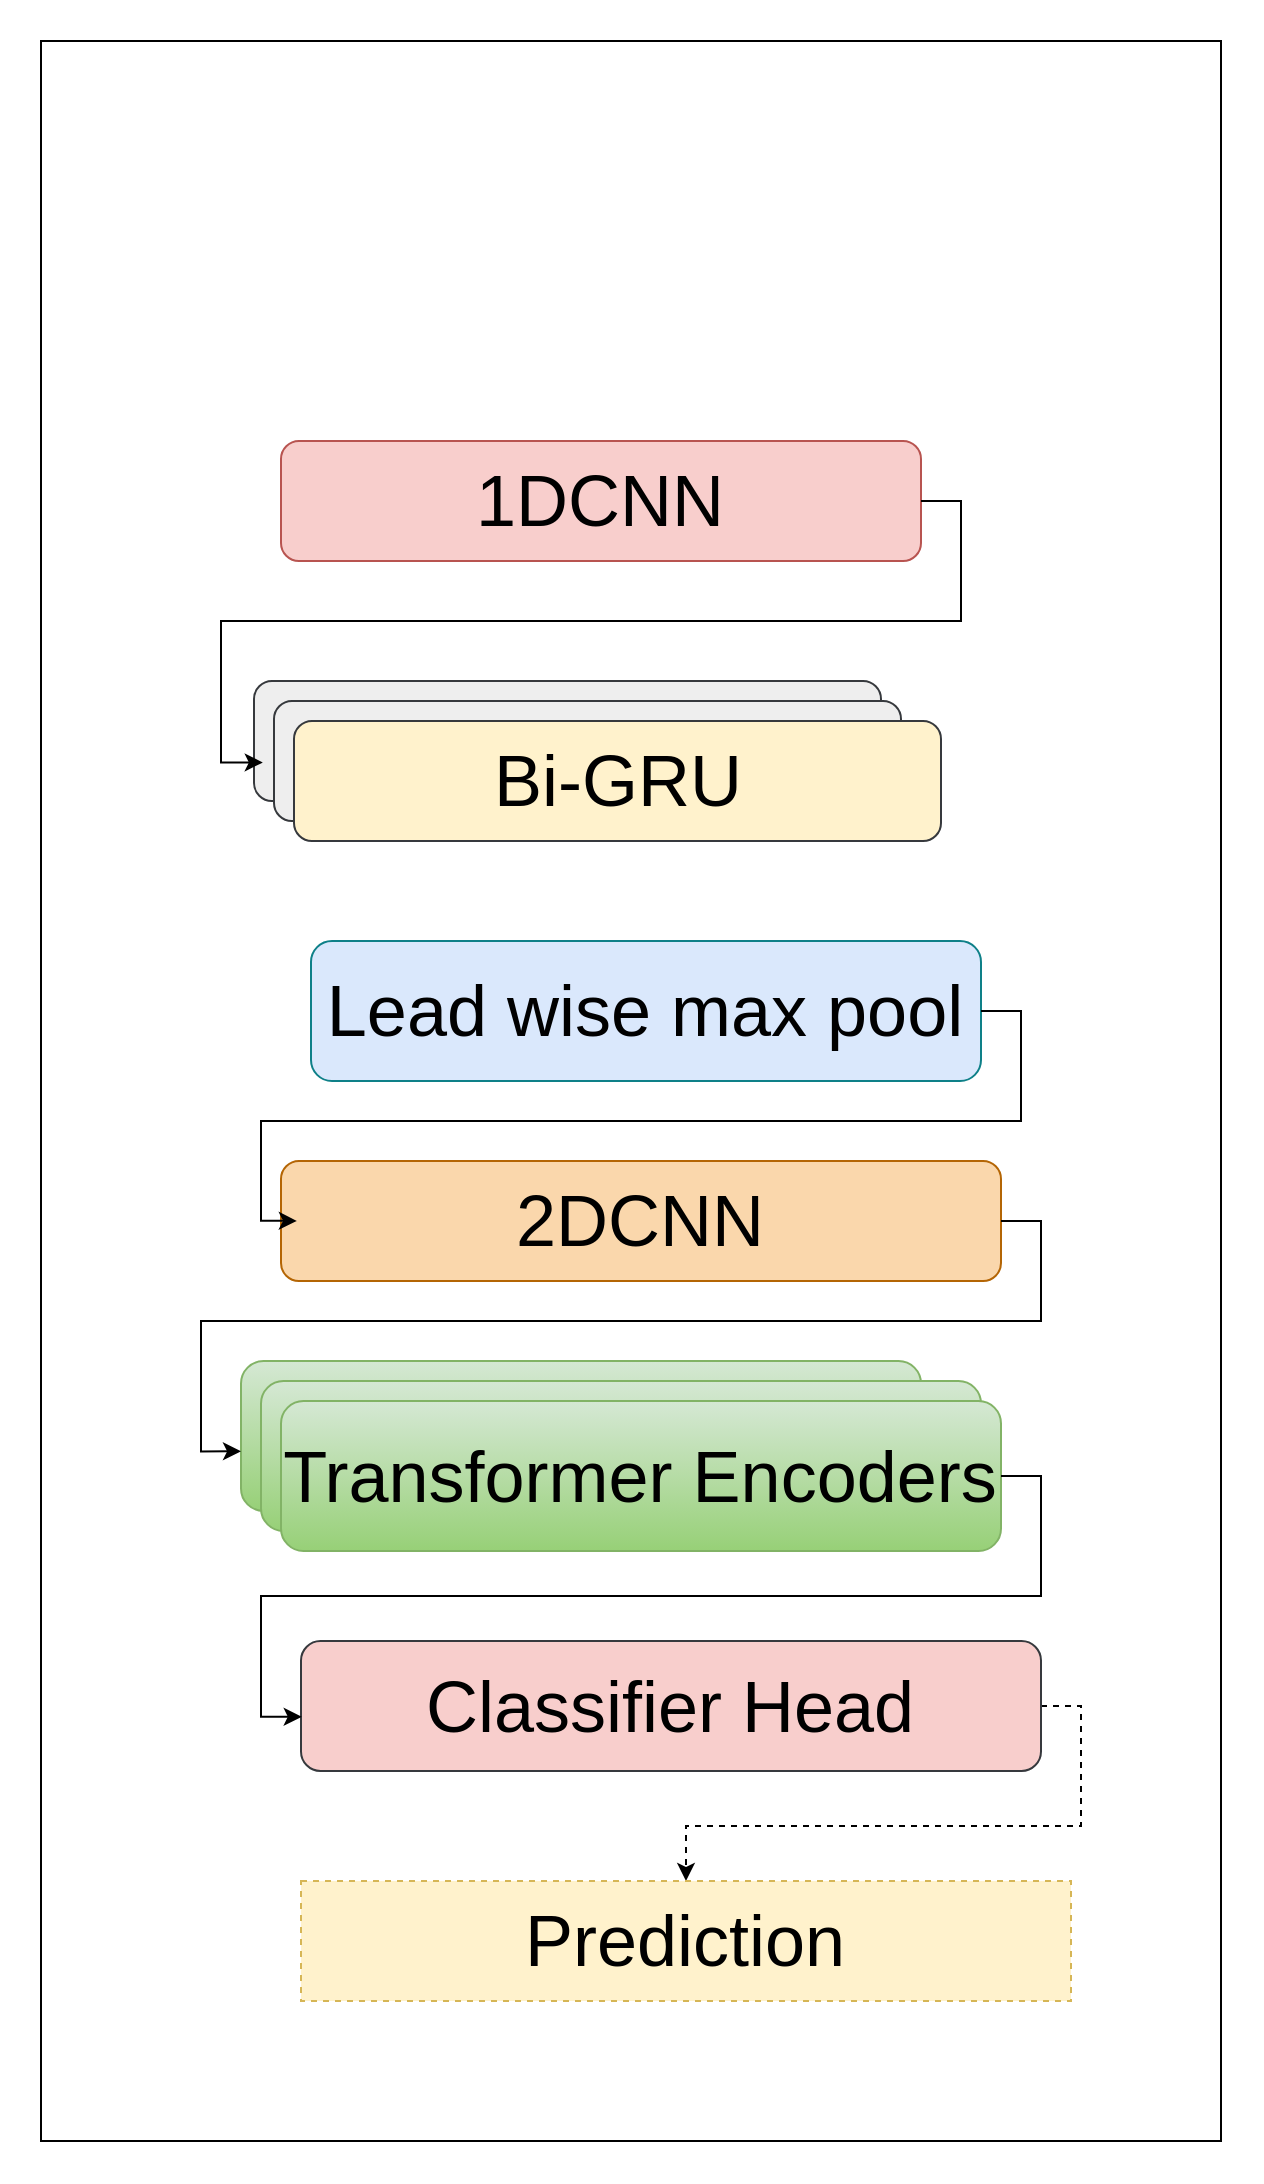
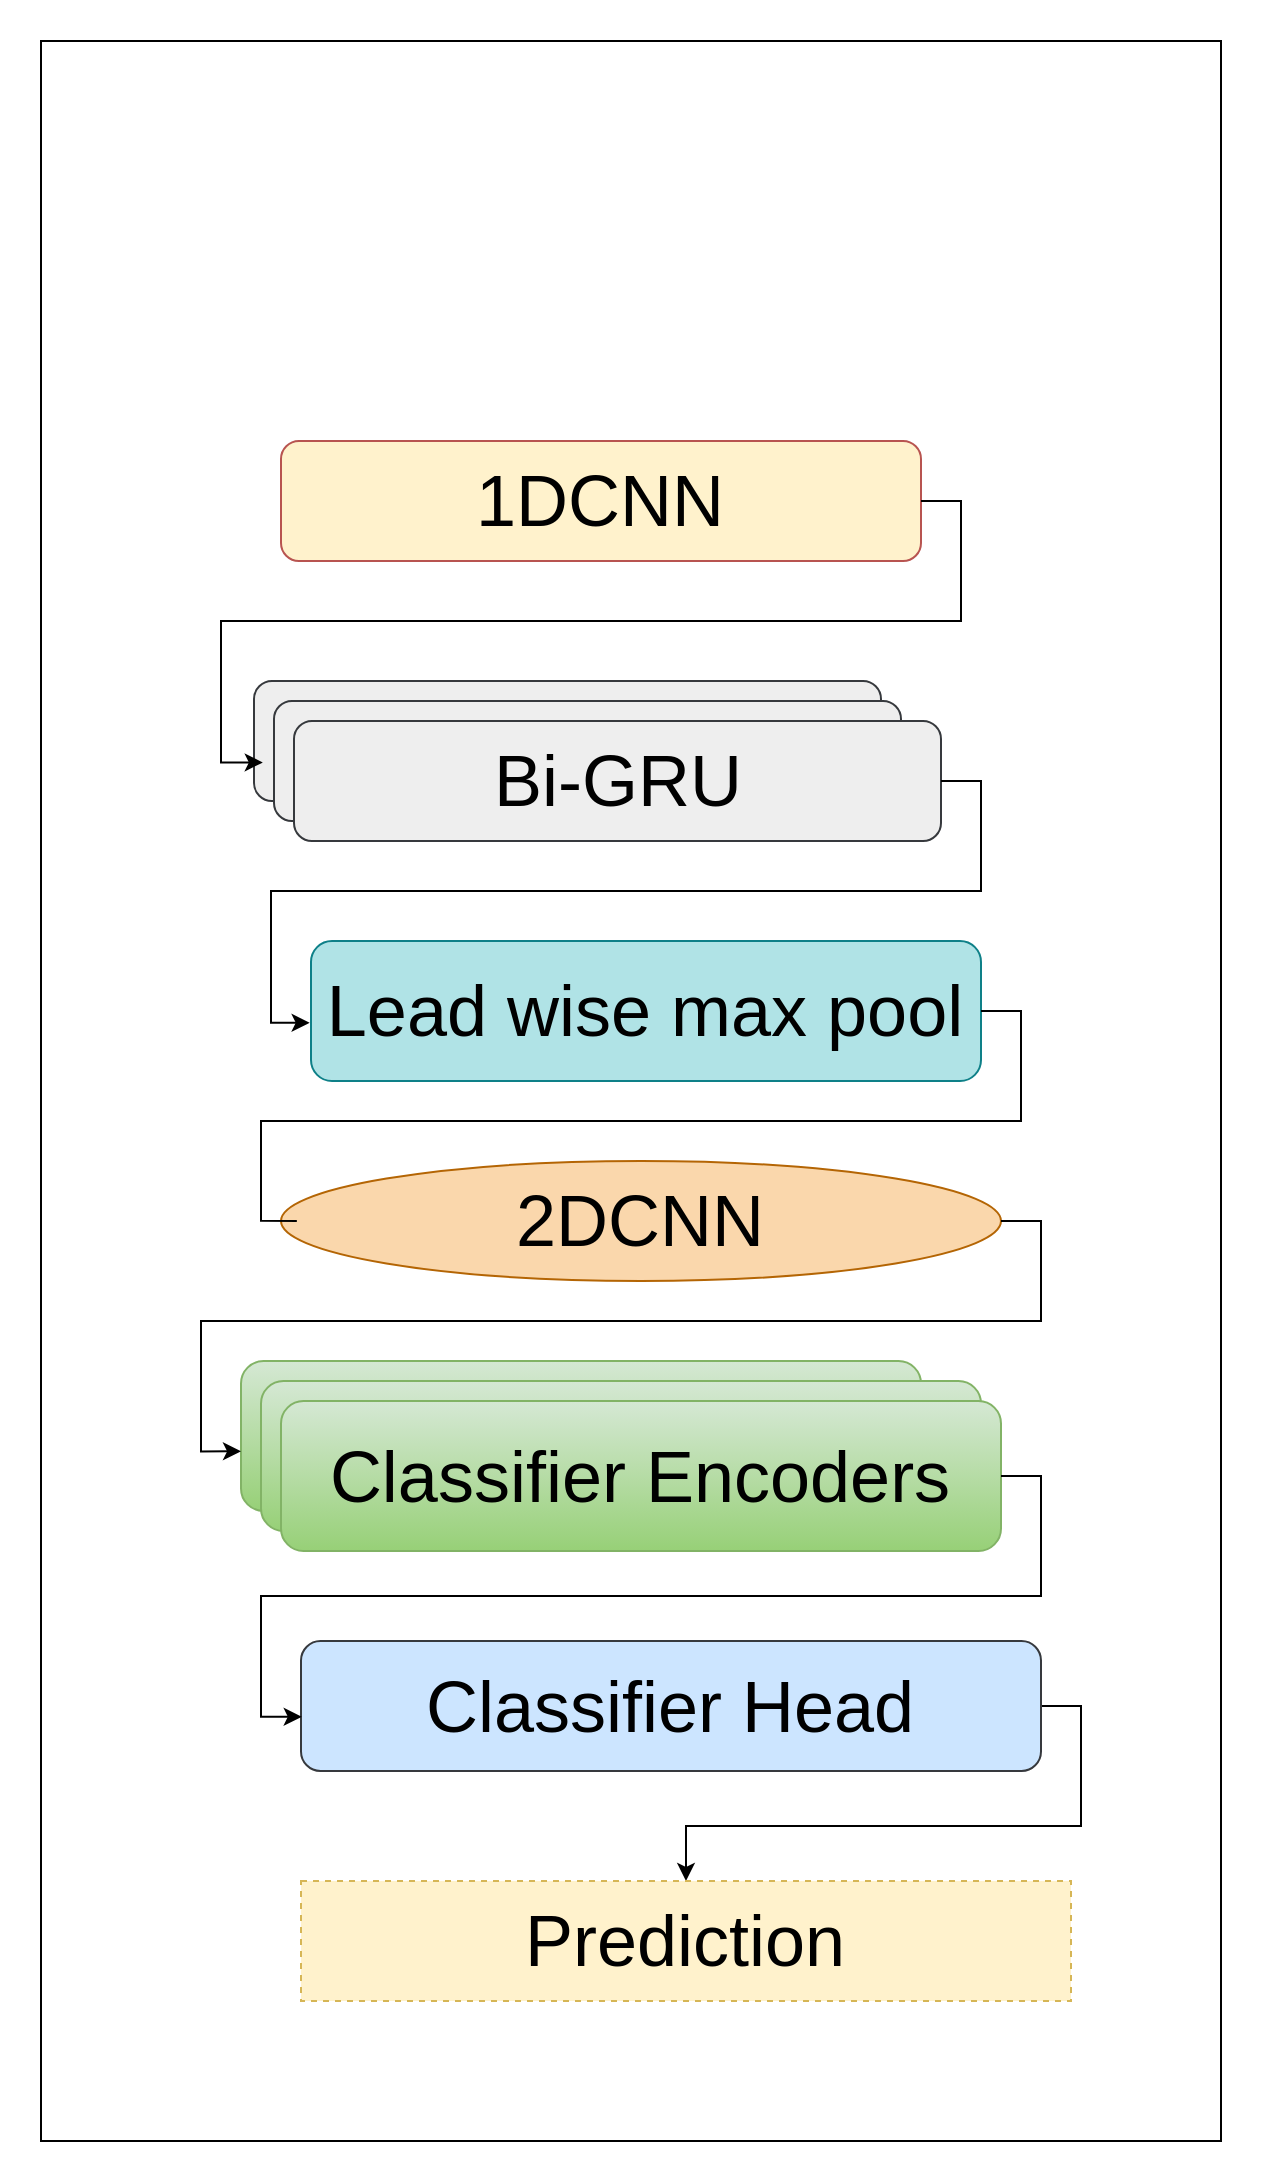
(601, 501) -> (601, 501)
(618, 781) -> (618, 781)
none -> (623, 891)
(646, 1011) -> (646, 1011)
(282, 1221) -> (289, 1221)
(641, 1221) -> (641, 1221)
(641, 1477) -> (641, 1477)
(671, 1706) -> (671, 1706)
(941, 1826) -> (941, 1826)
